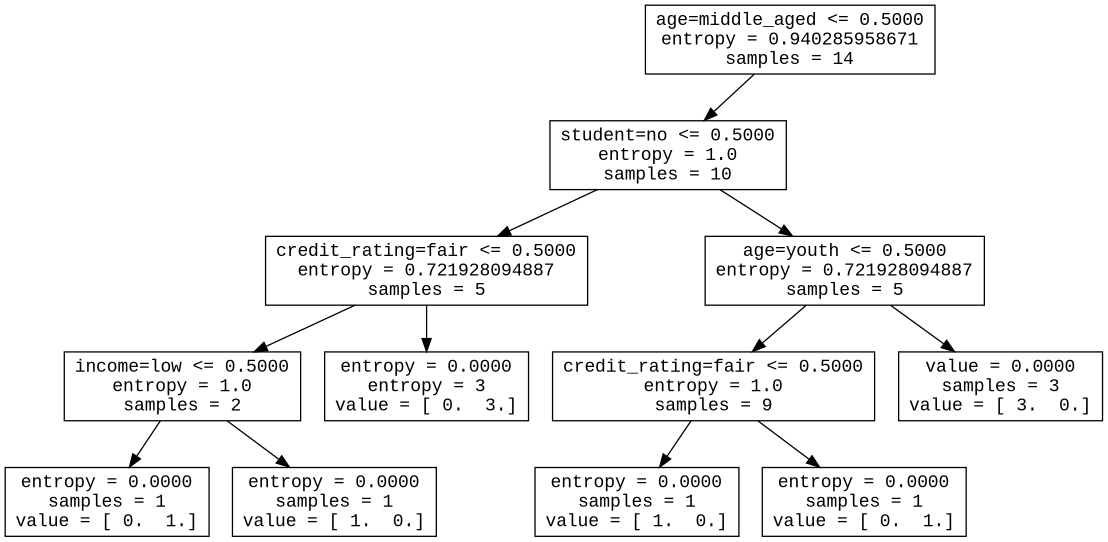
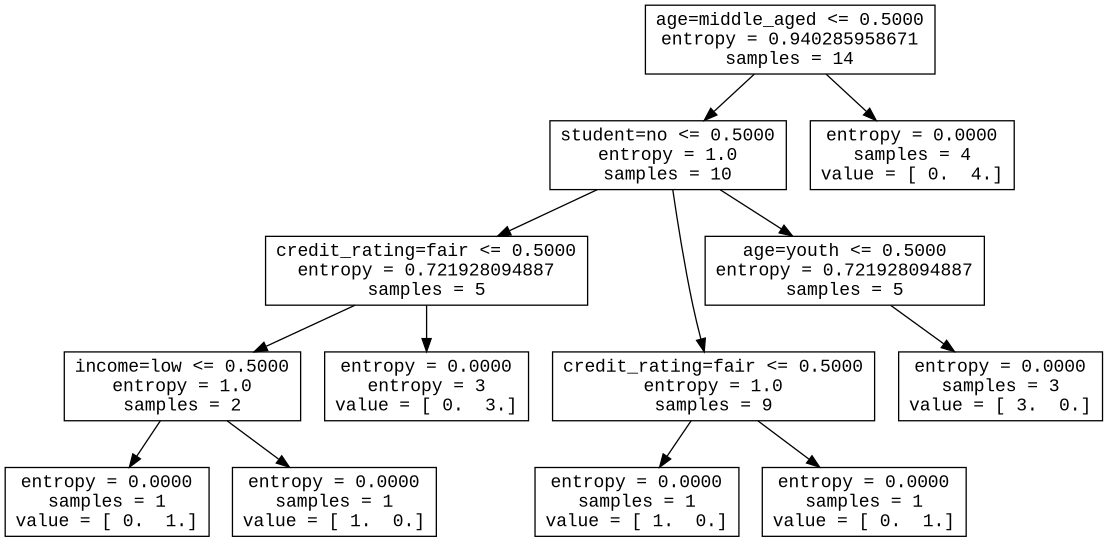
none -> (912, 155)
(784, 324) -> (685, 265)
(1001, 386) -> (1001, 386)
